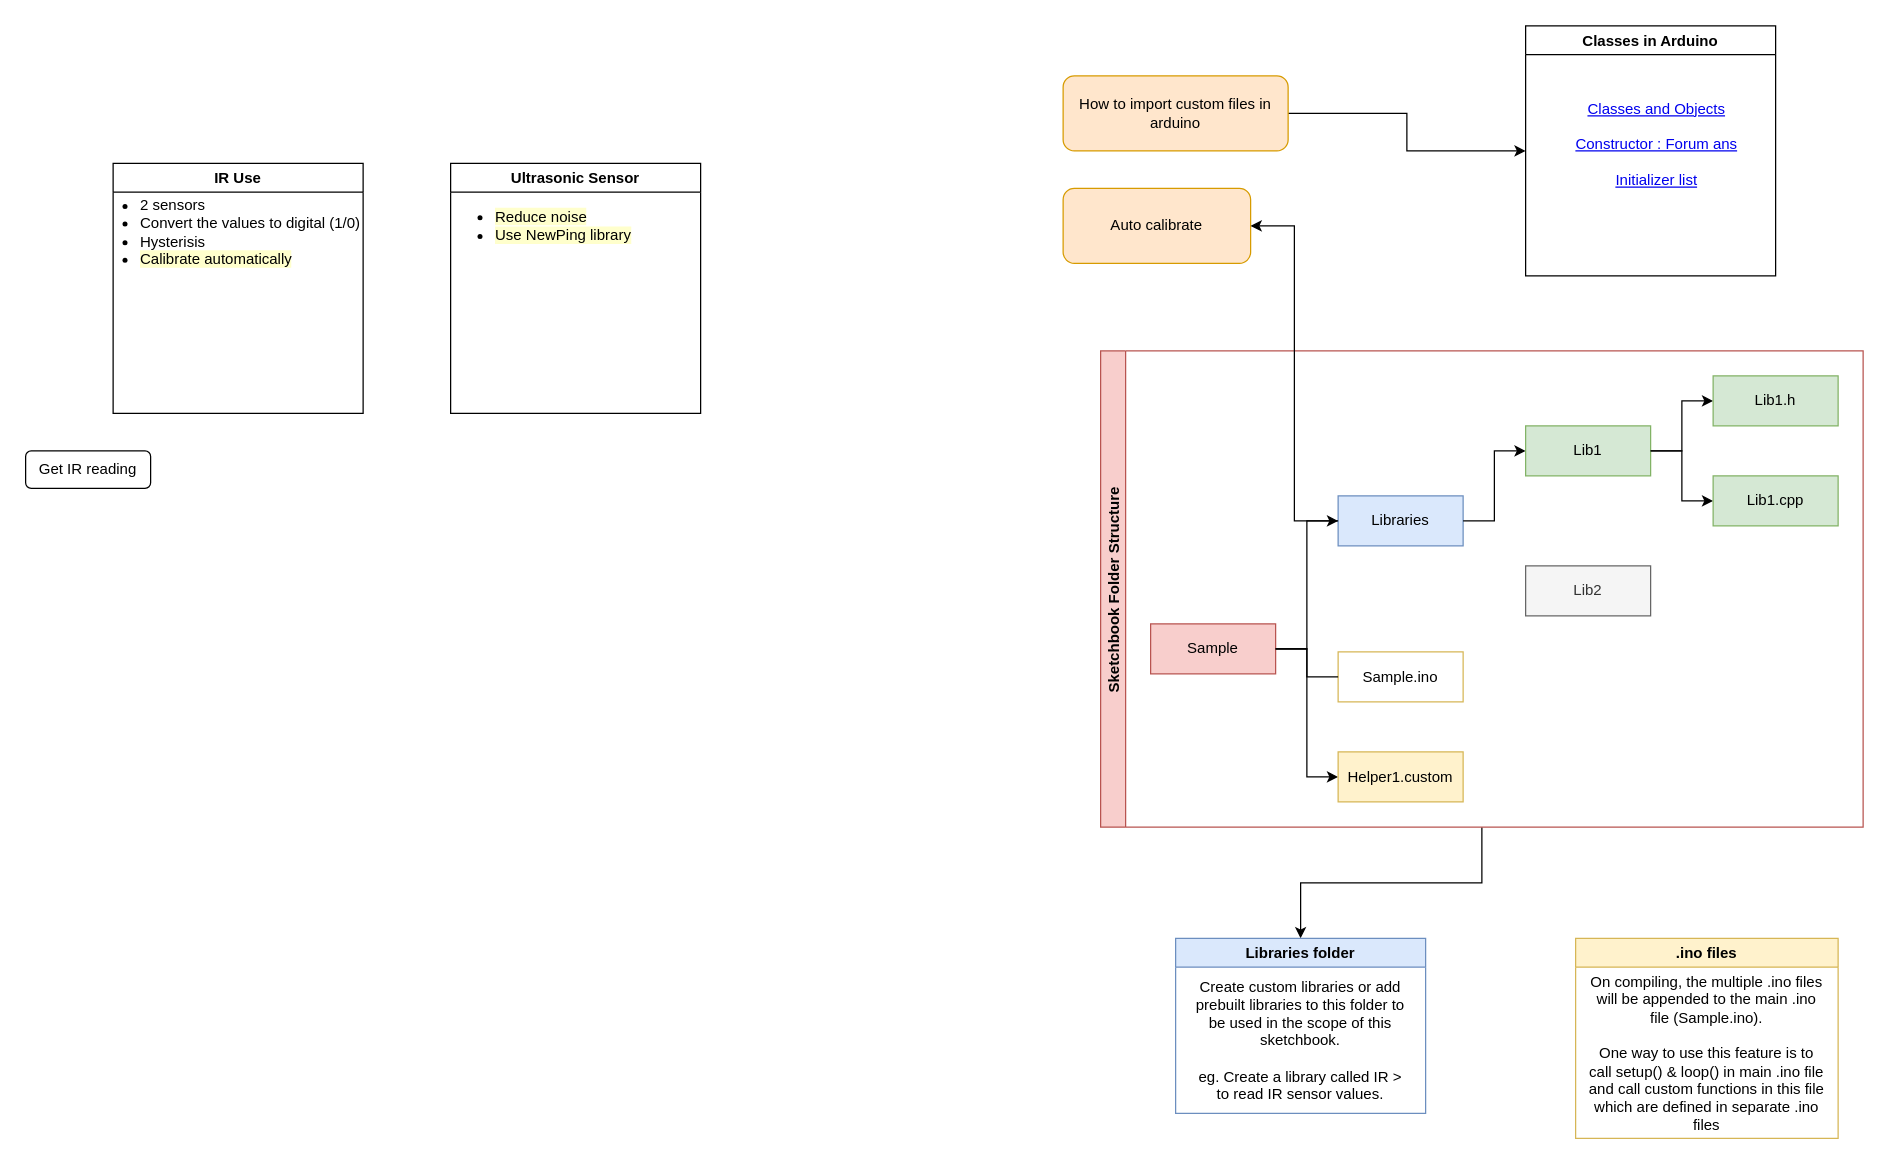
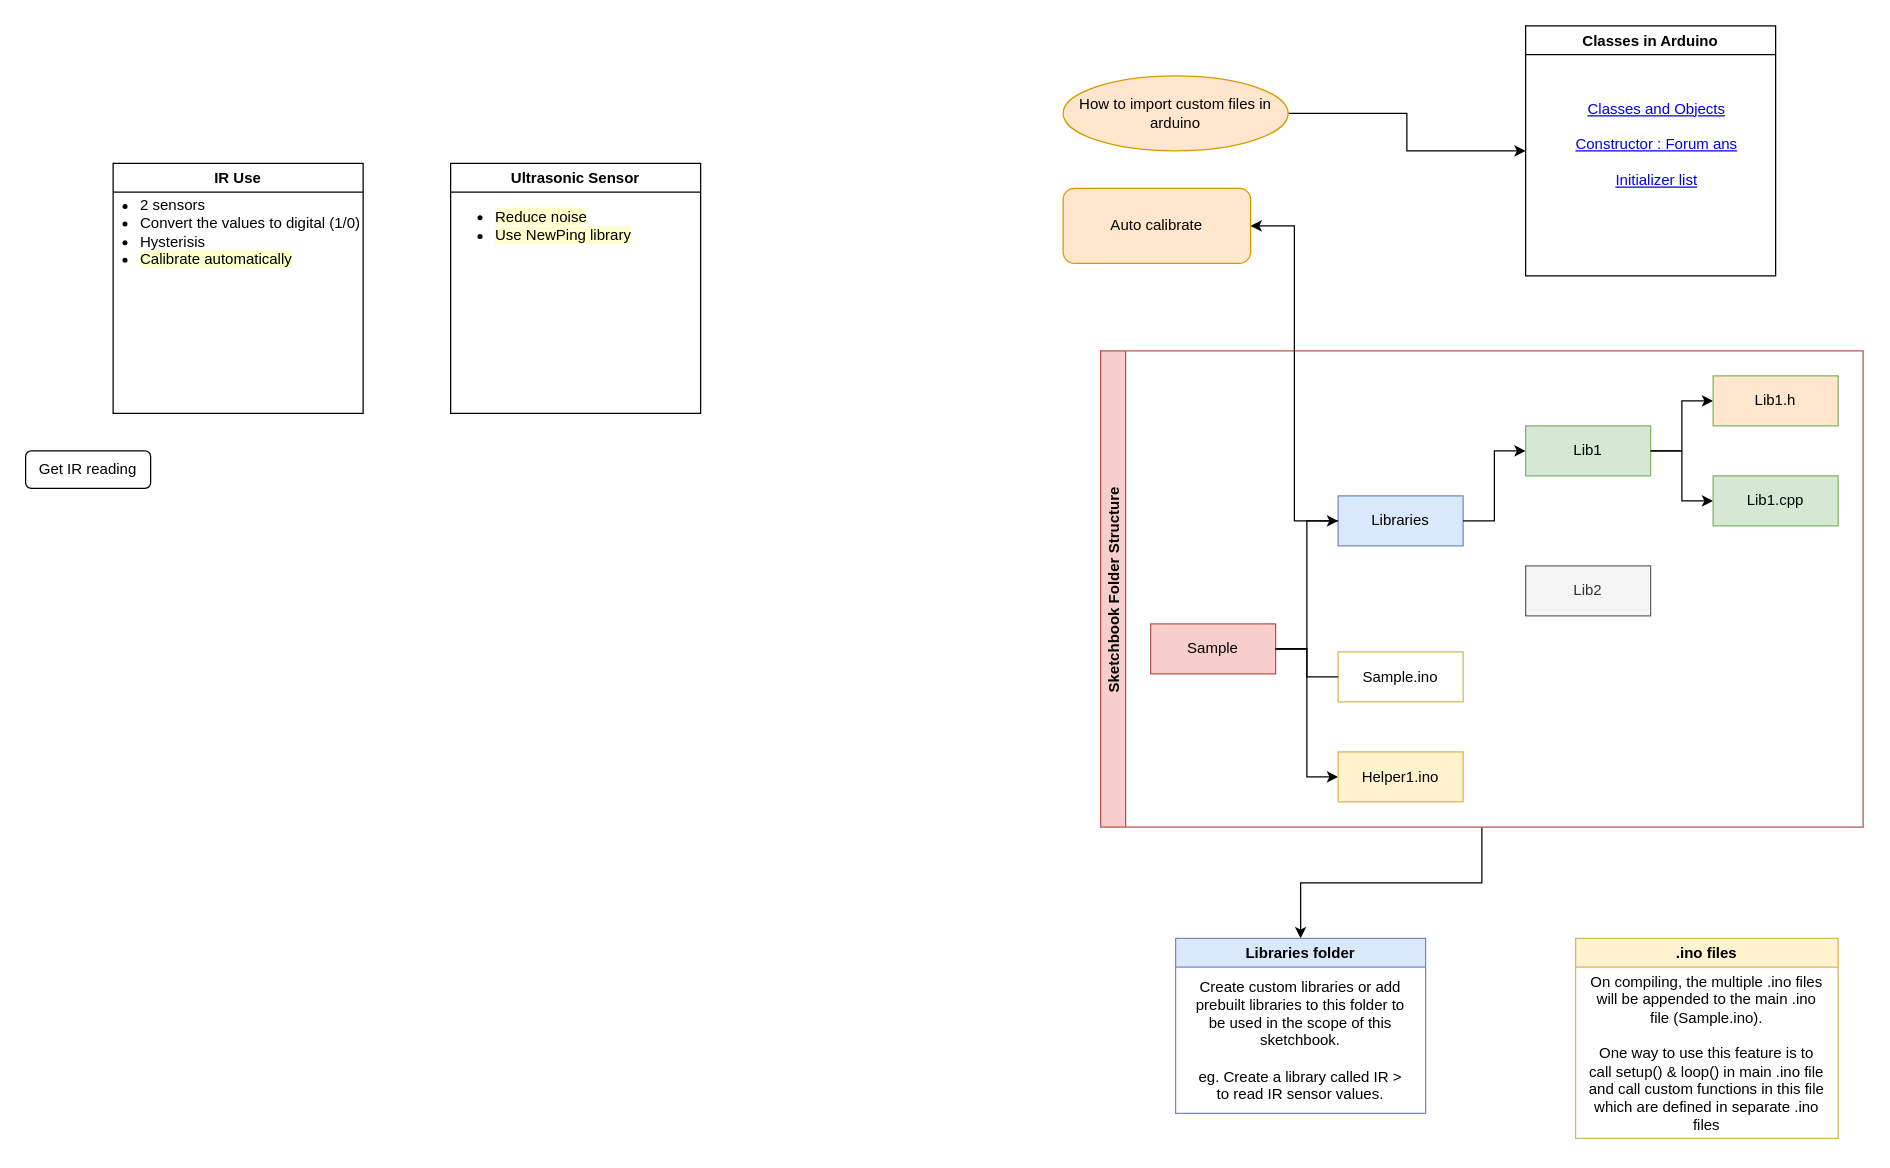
(1176, 113) -> (1176, 113)
(1776, 401) -> (1776, 401)
(1401, 777) -> (1401, 777)
